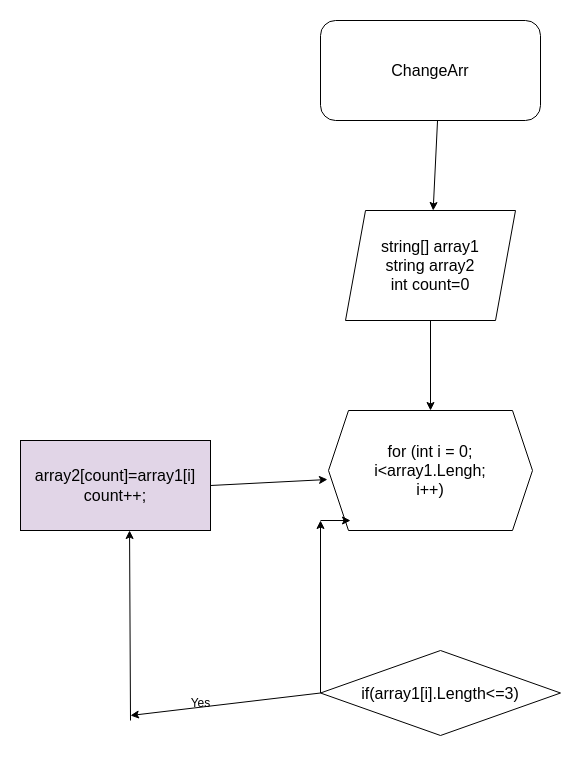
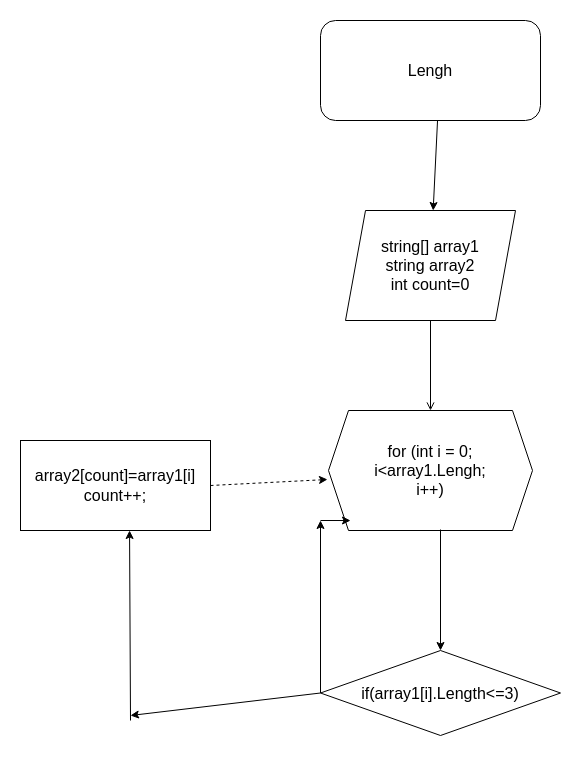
(431, 71) -> (431, 71)
(431, 402) -> (431, 404)
(265, 483) -> (265, 483)
(116, 486) -> (116, 486)
none -> (441, 587)
(201, 704) -> none
